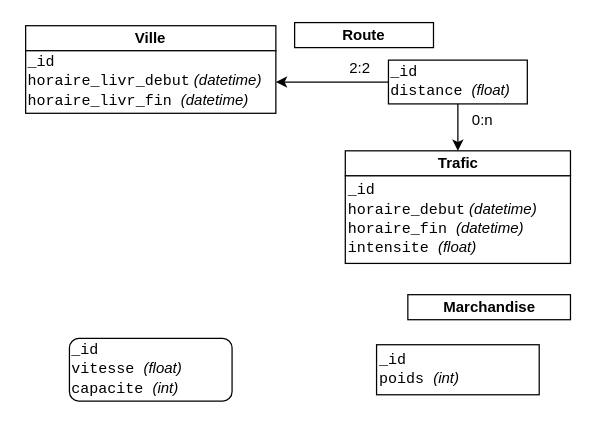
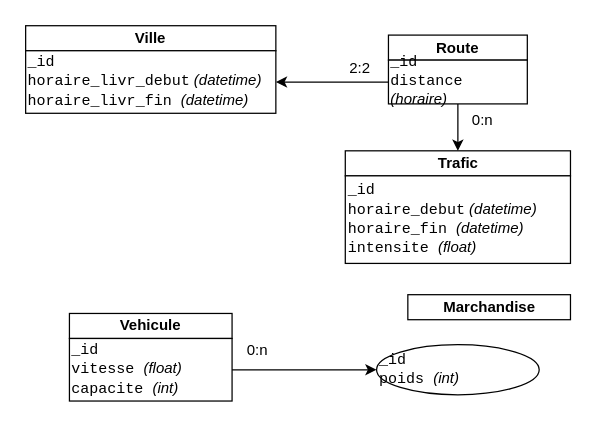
(364, 35) -> (458, 48)
(452, 82) -> (459, 82)
none -> (151, 326)
(151, 369) -> (151, 369)
none -> (300, 369)
(458, 369) -> (458, 369)
